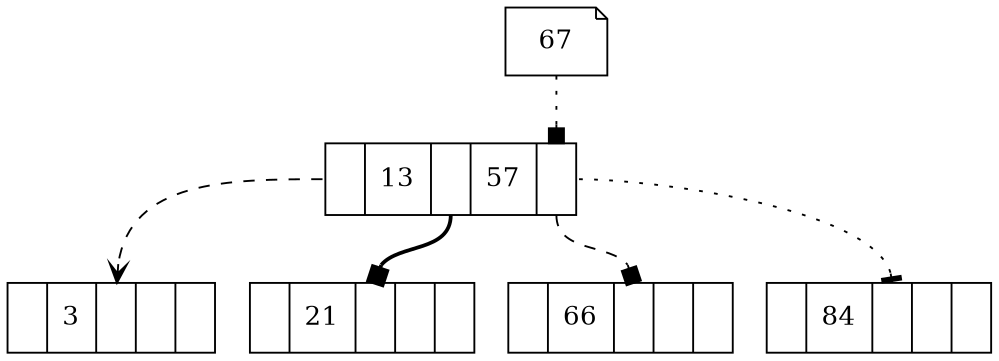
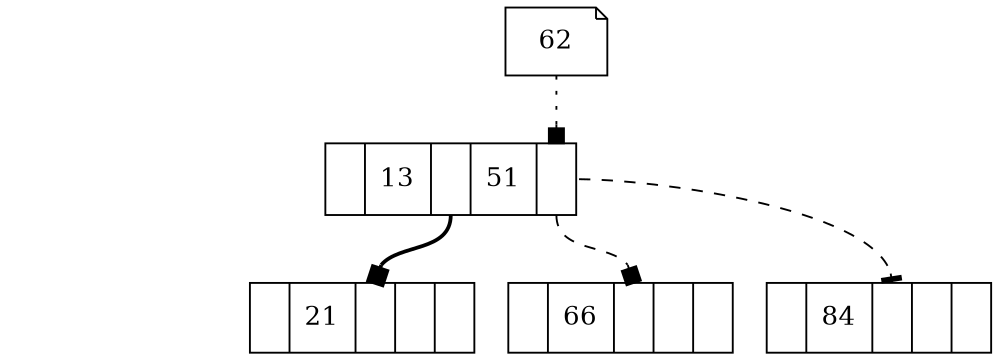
(556, 41) -> (556, 41)
(504, 178) -> (504, 178)
(745, 200) -> (745, 200)
(111, 318) -> none
